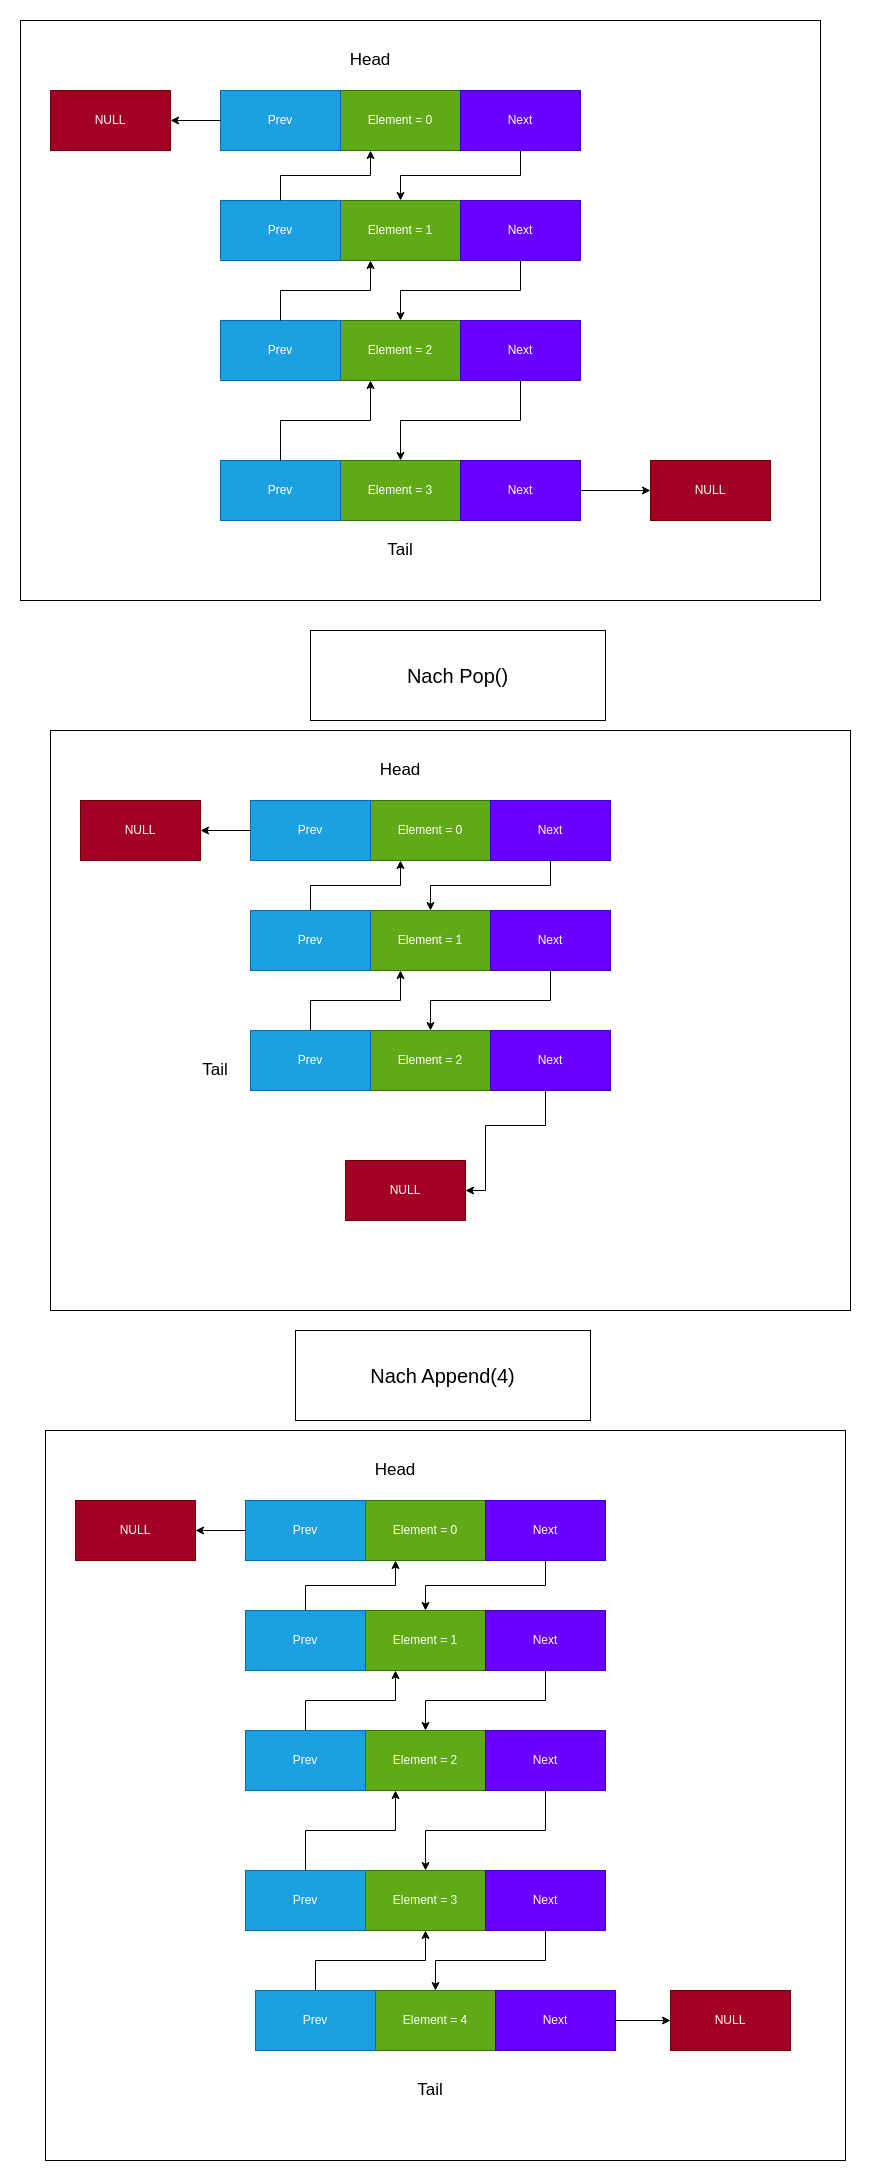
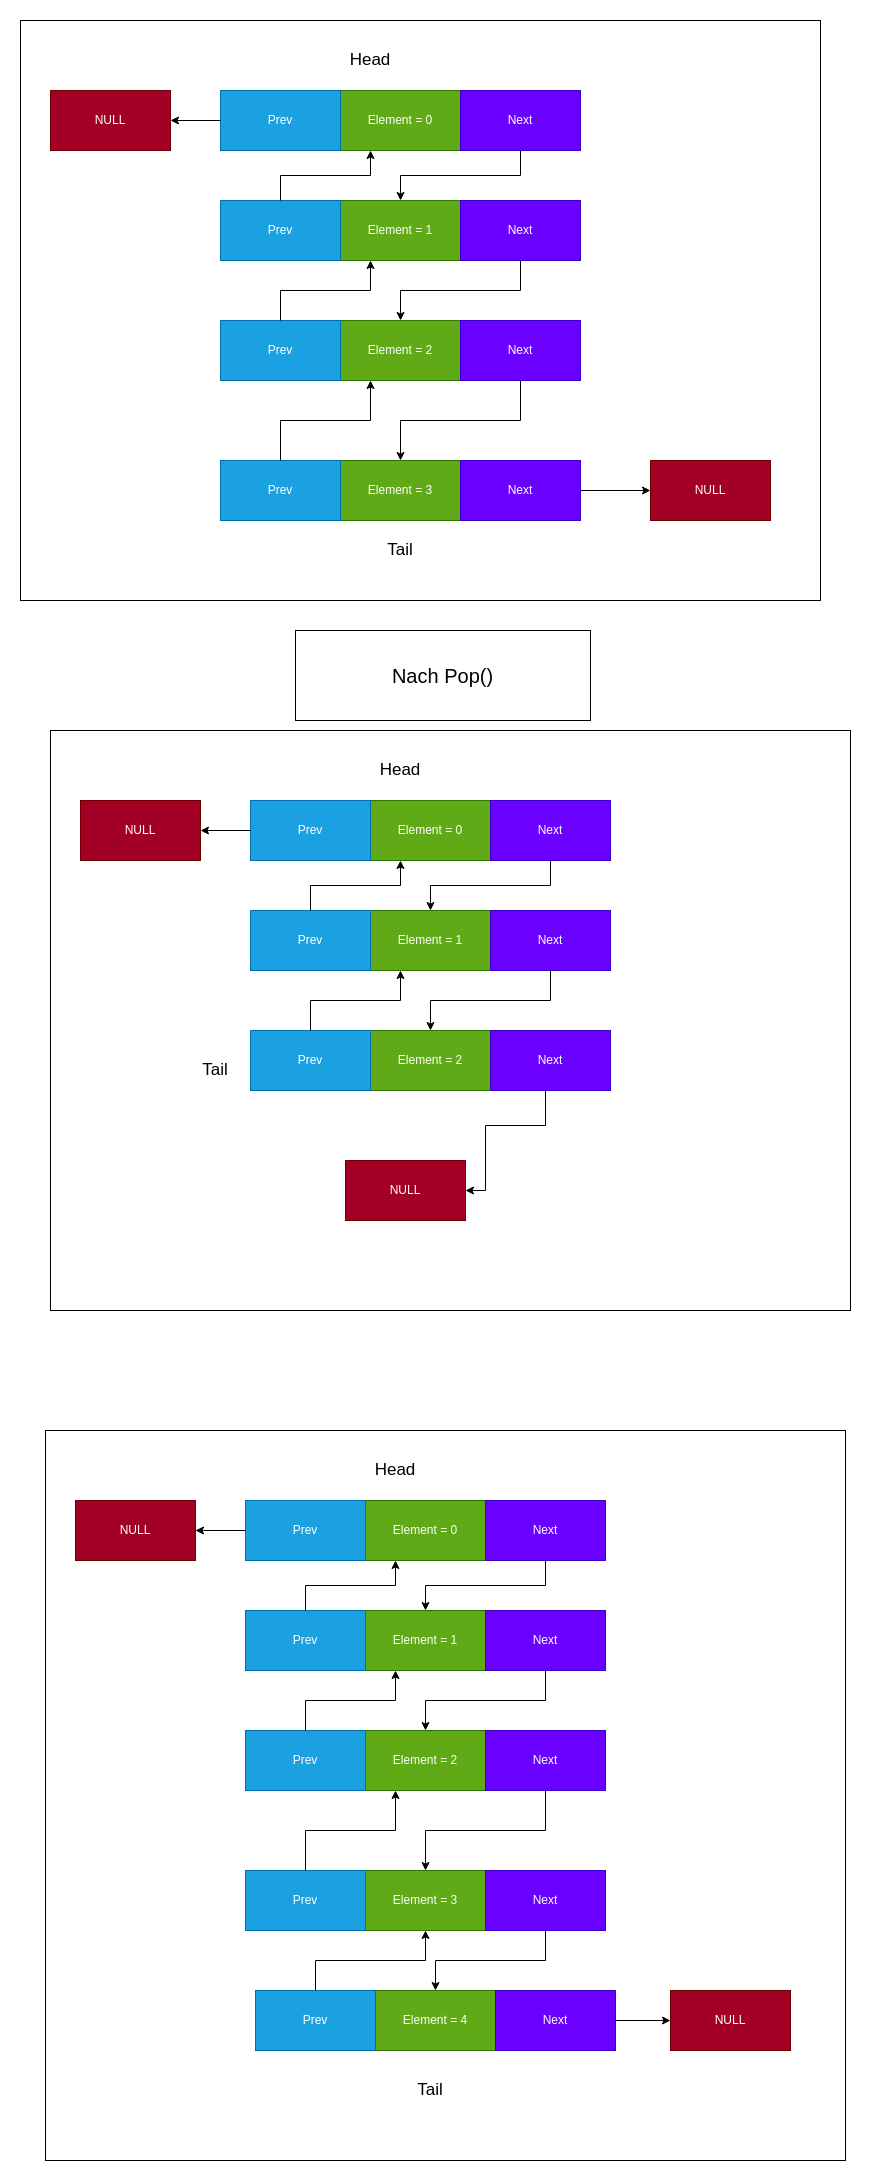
(458, 676) -> (443, 676)
(443, 1376) -> none
